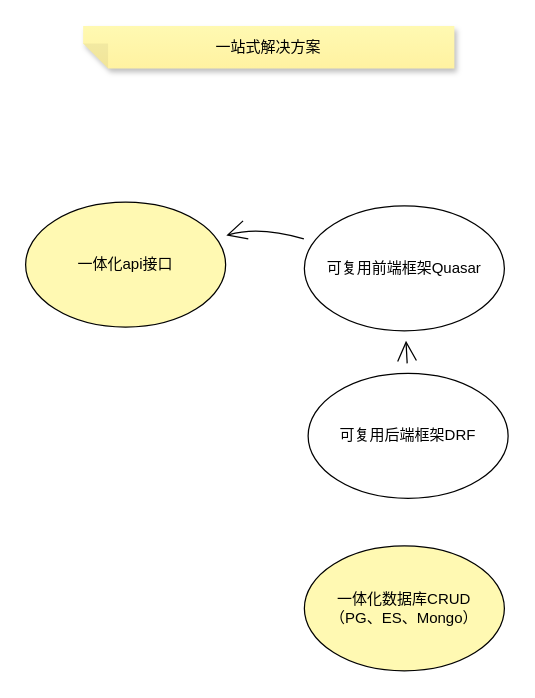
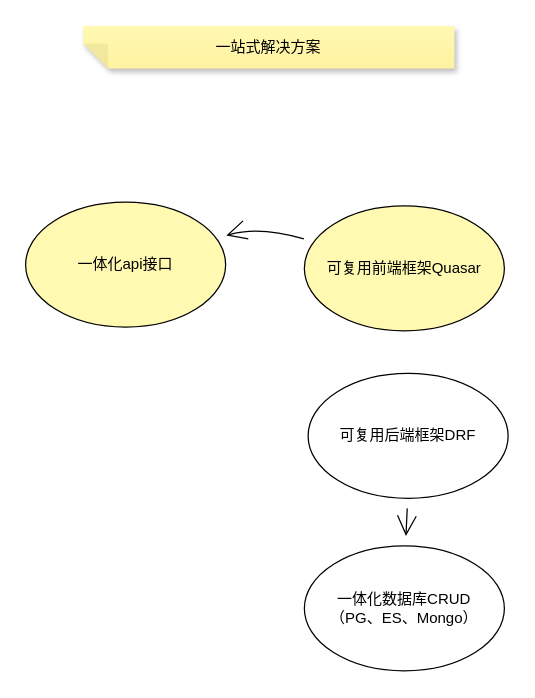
(404, 268) -> (404, 268)
(407, 355) -> (407, 520)
(404, 608) -> (404, 608)
